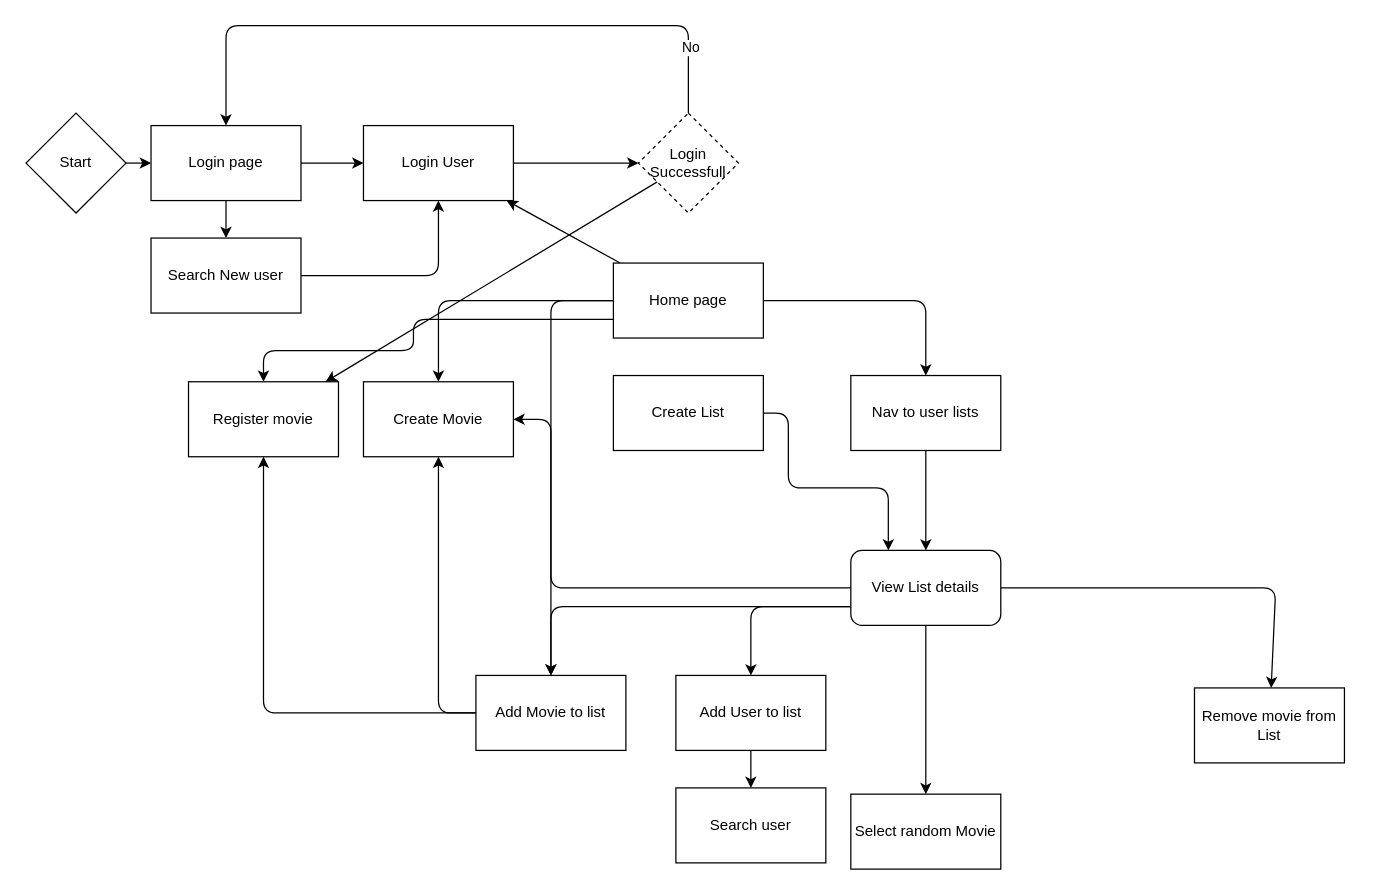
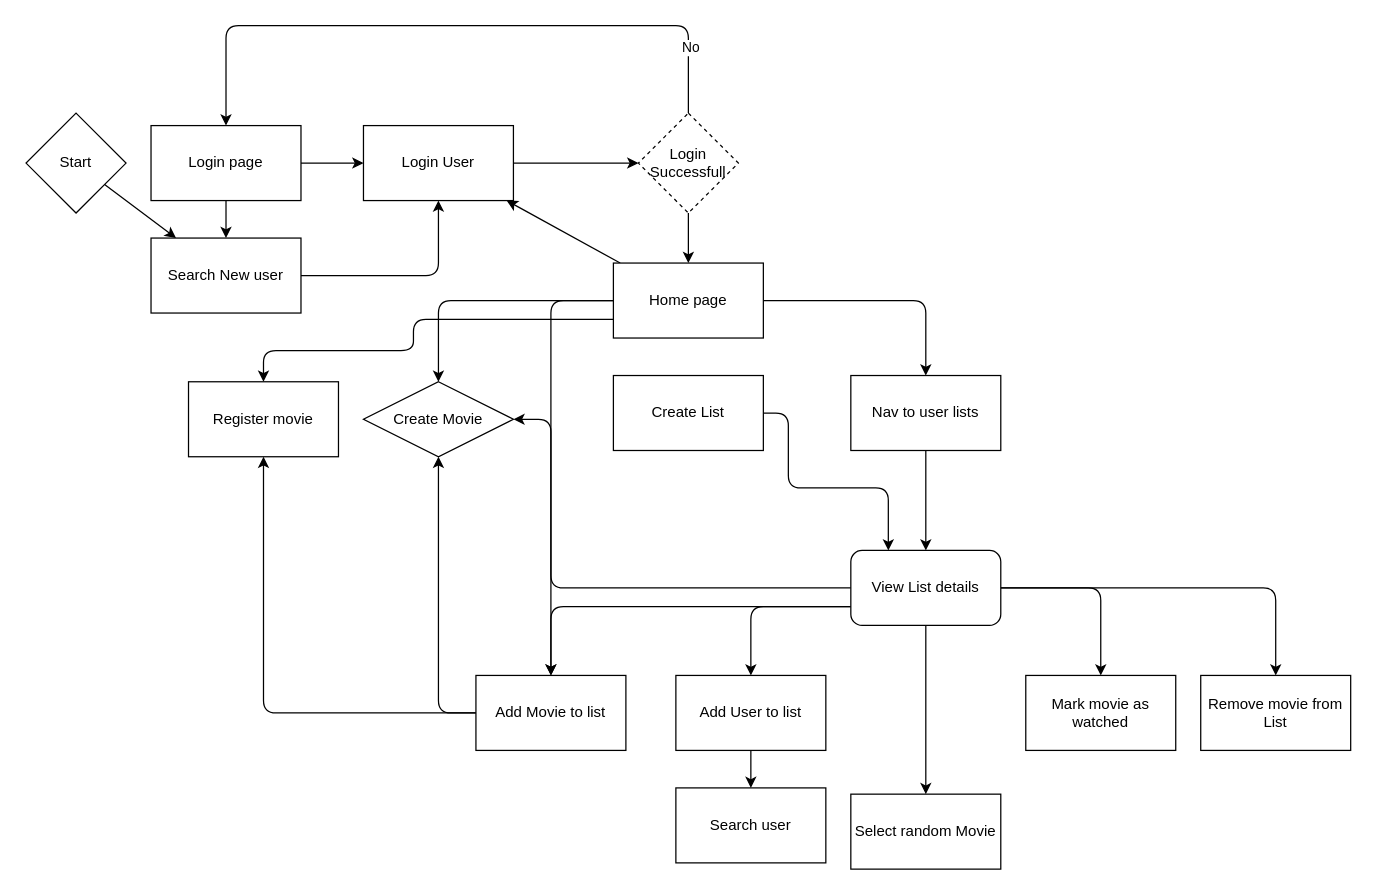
(134, 163) -> (136, 209)
(562, 239) -> (688, 234)
(438, 419) -> (438, 419)
none -> (1101, 631)
none -> (1101, 713)
(1269, 726) -> (1276, 713)
